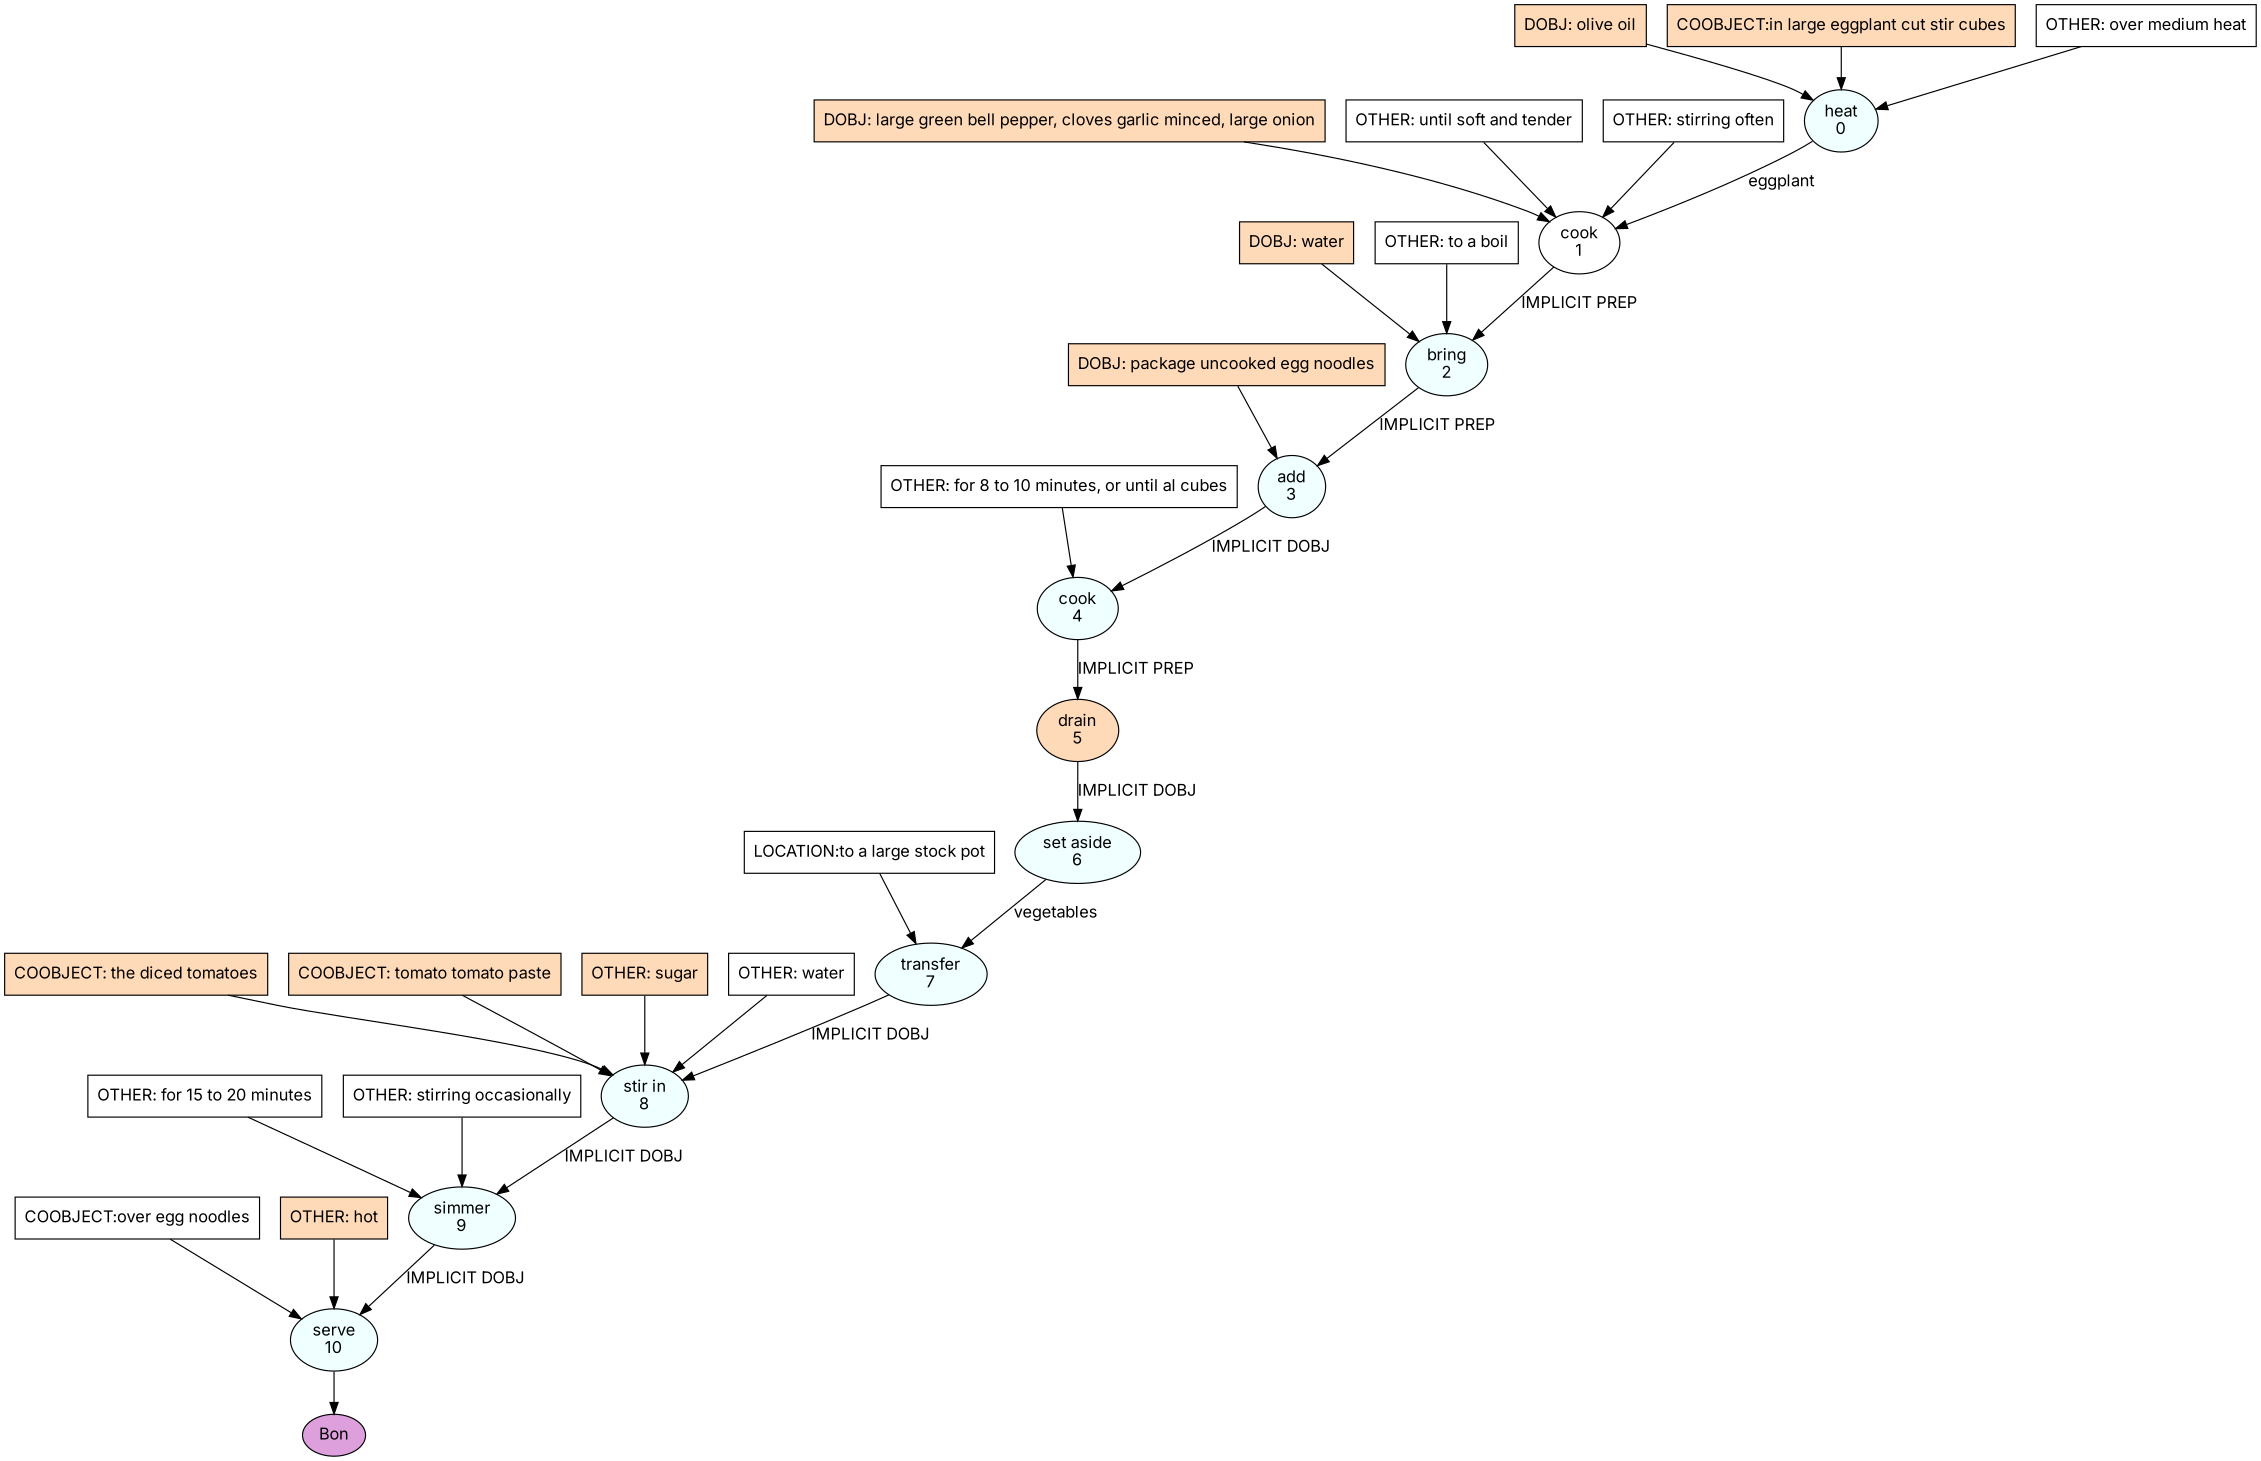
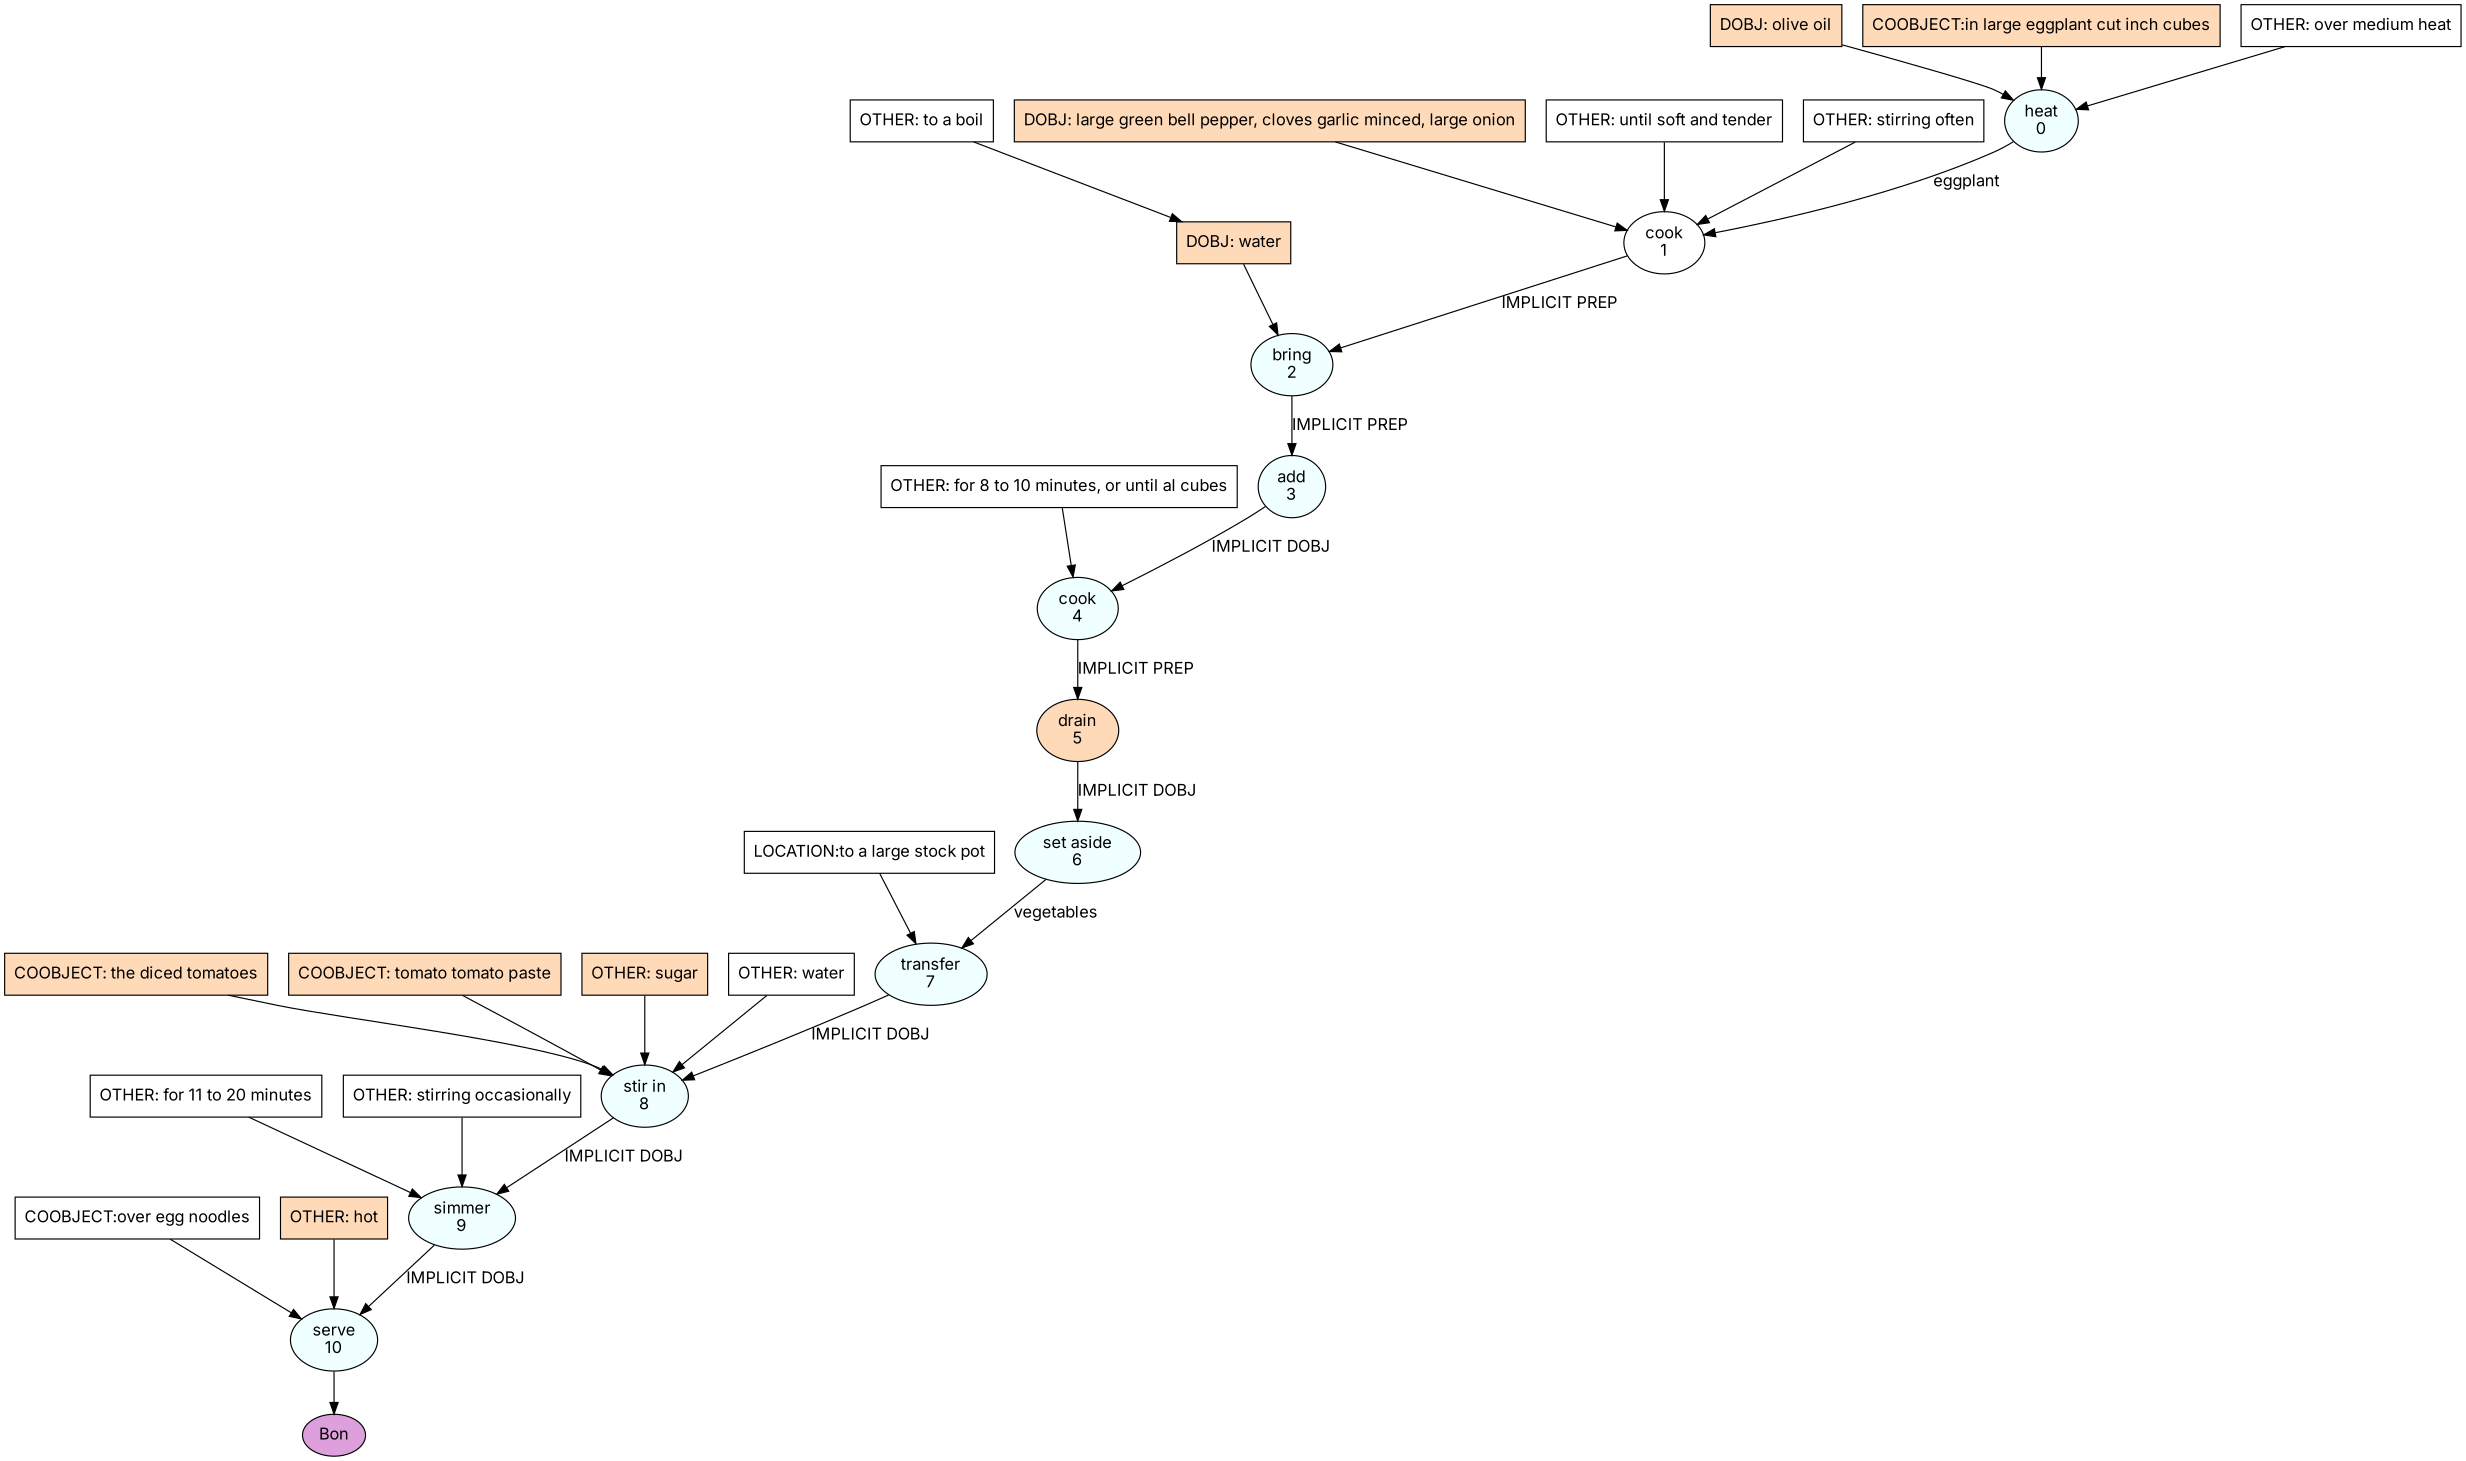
(1841, 26) -> (2041, 26)
(1447, 293) -> (1072, 180)
(1227, 365) -> none
(205, 1096) -> (206, 1096)
